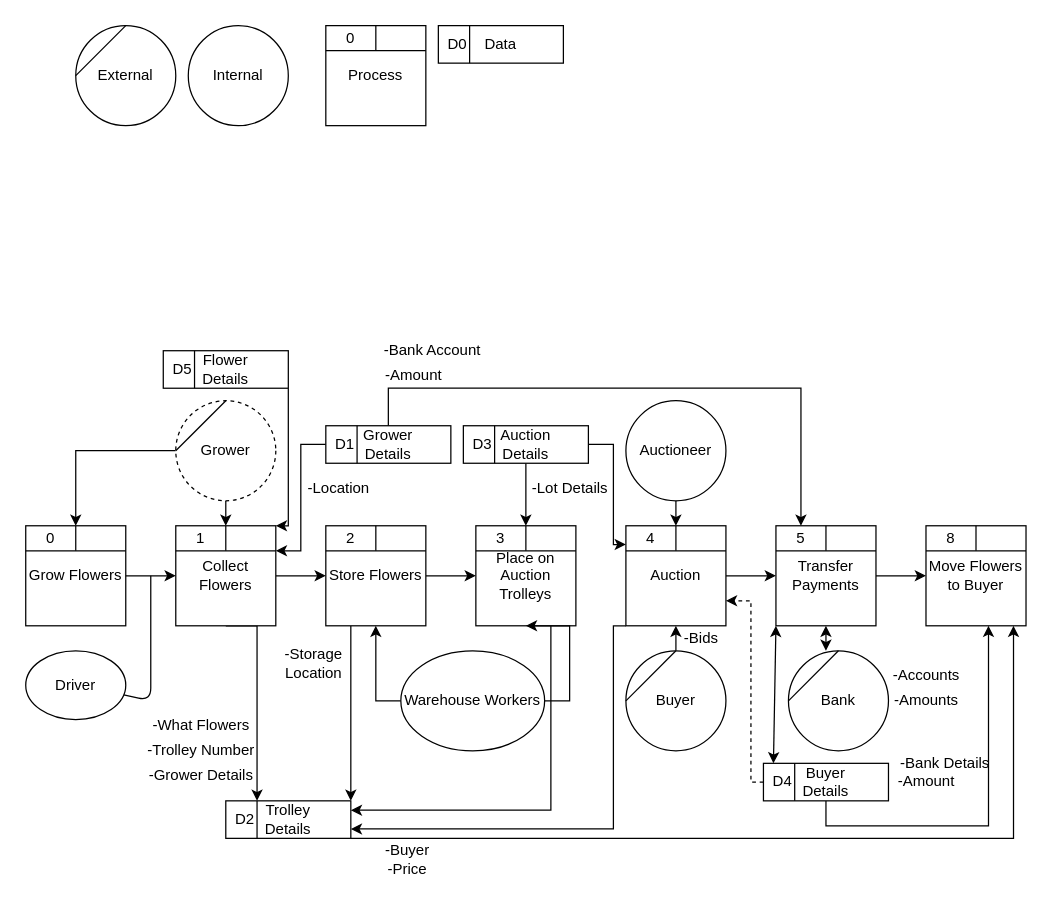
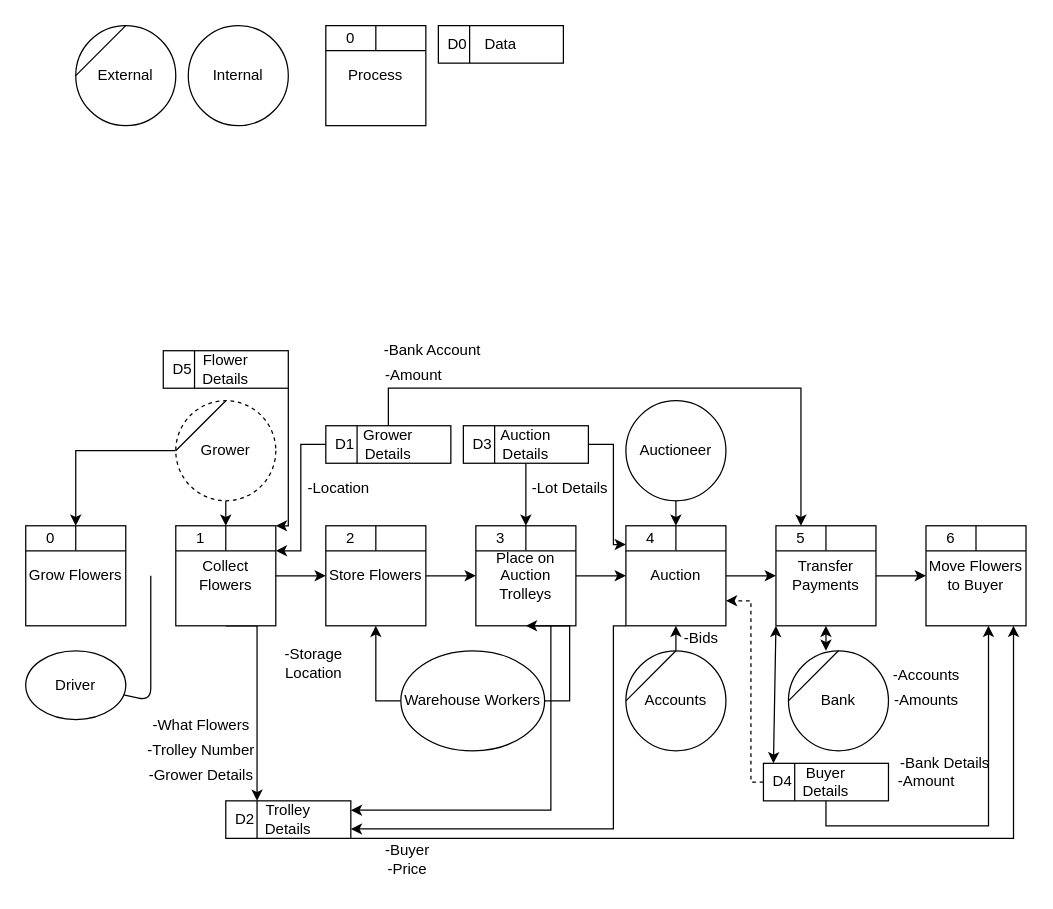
(951, 538) -> (951, 538)
(147, 576) -> none
none -> (597, 576)
(676, 701) -> (676, 701)
(351, 709) -> none
